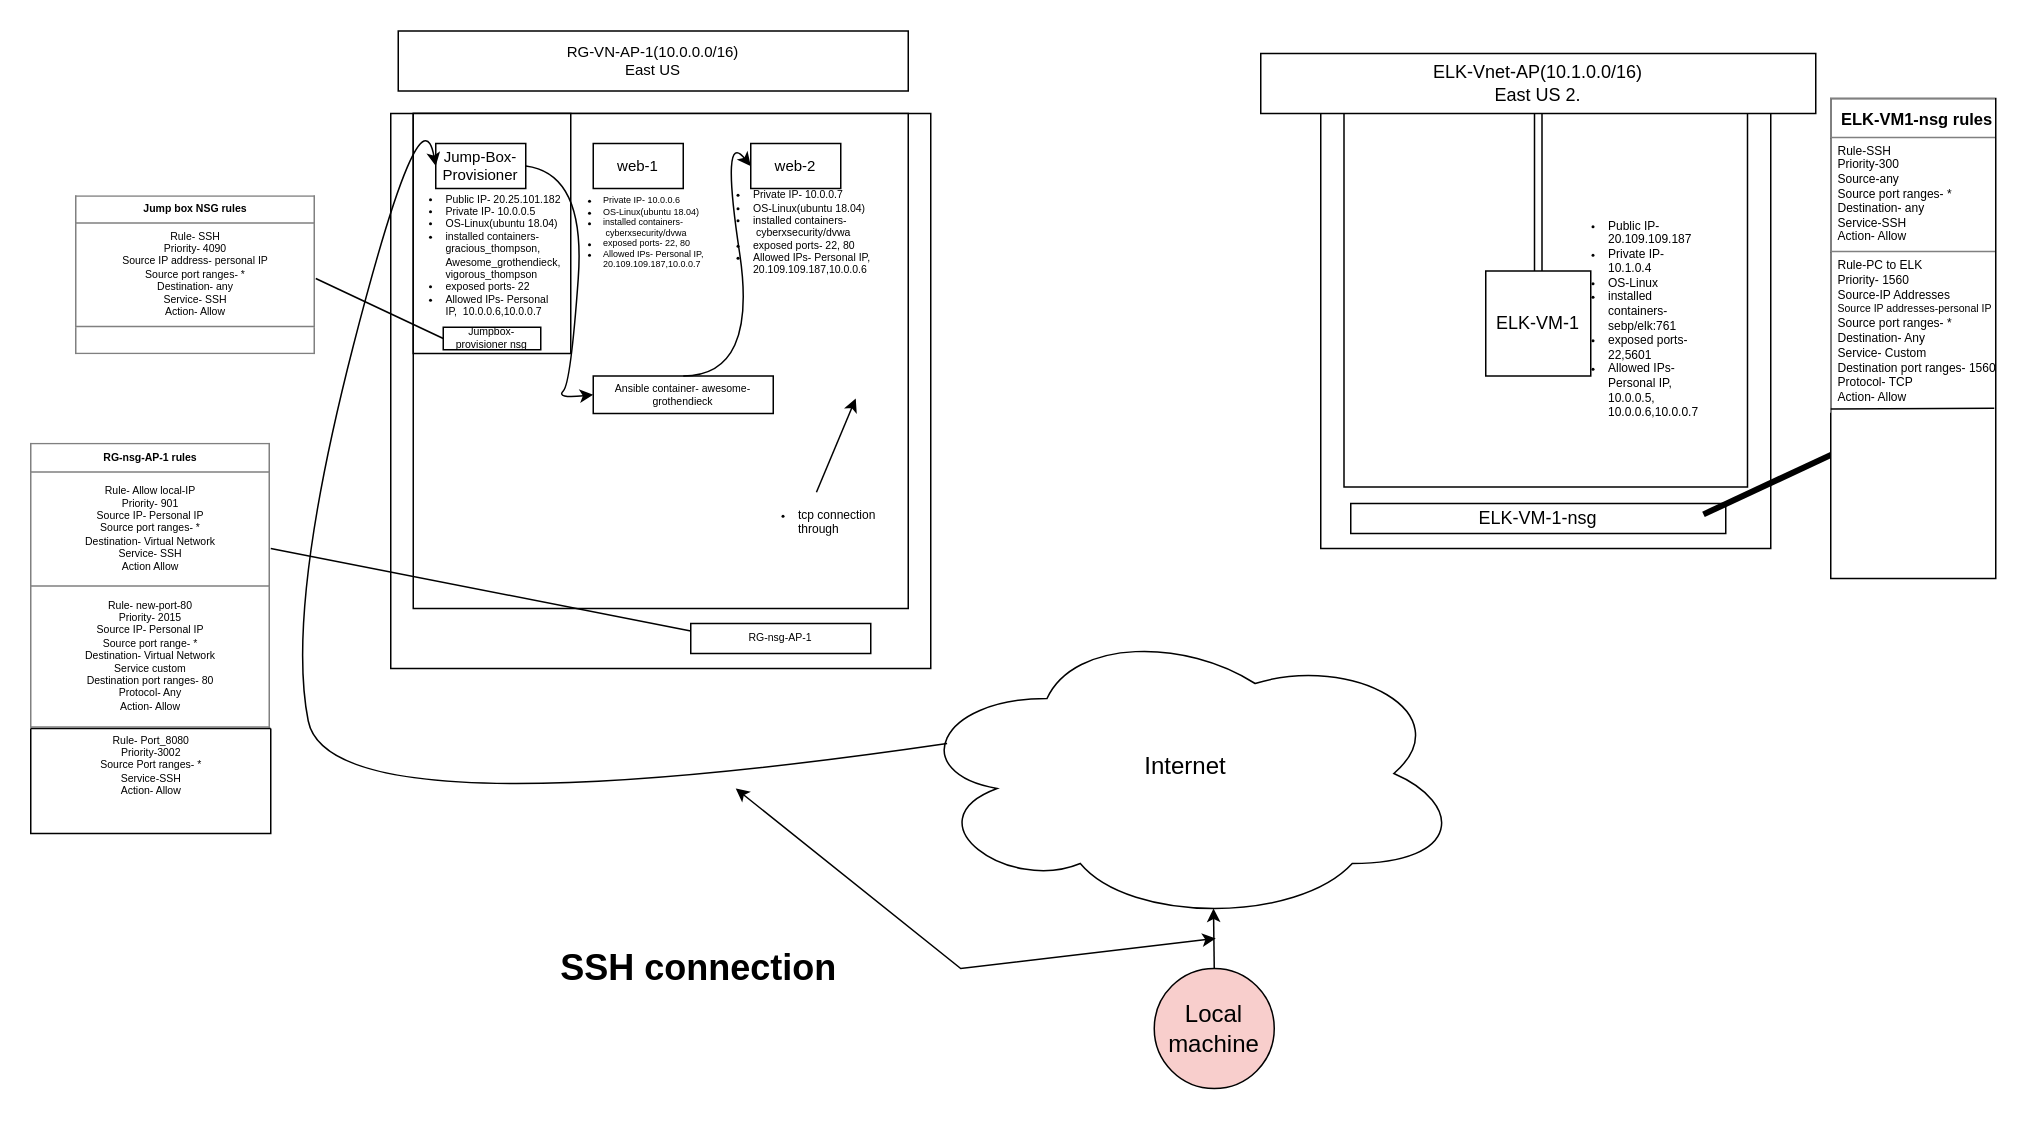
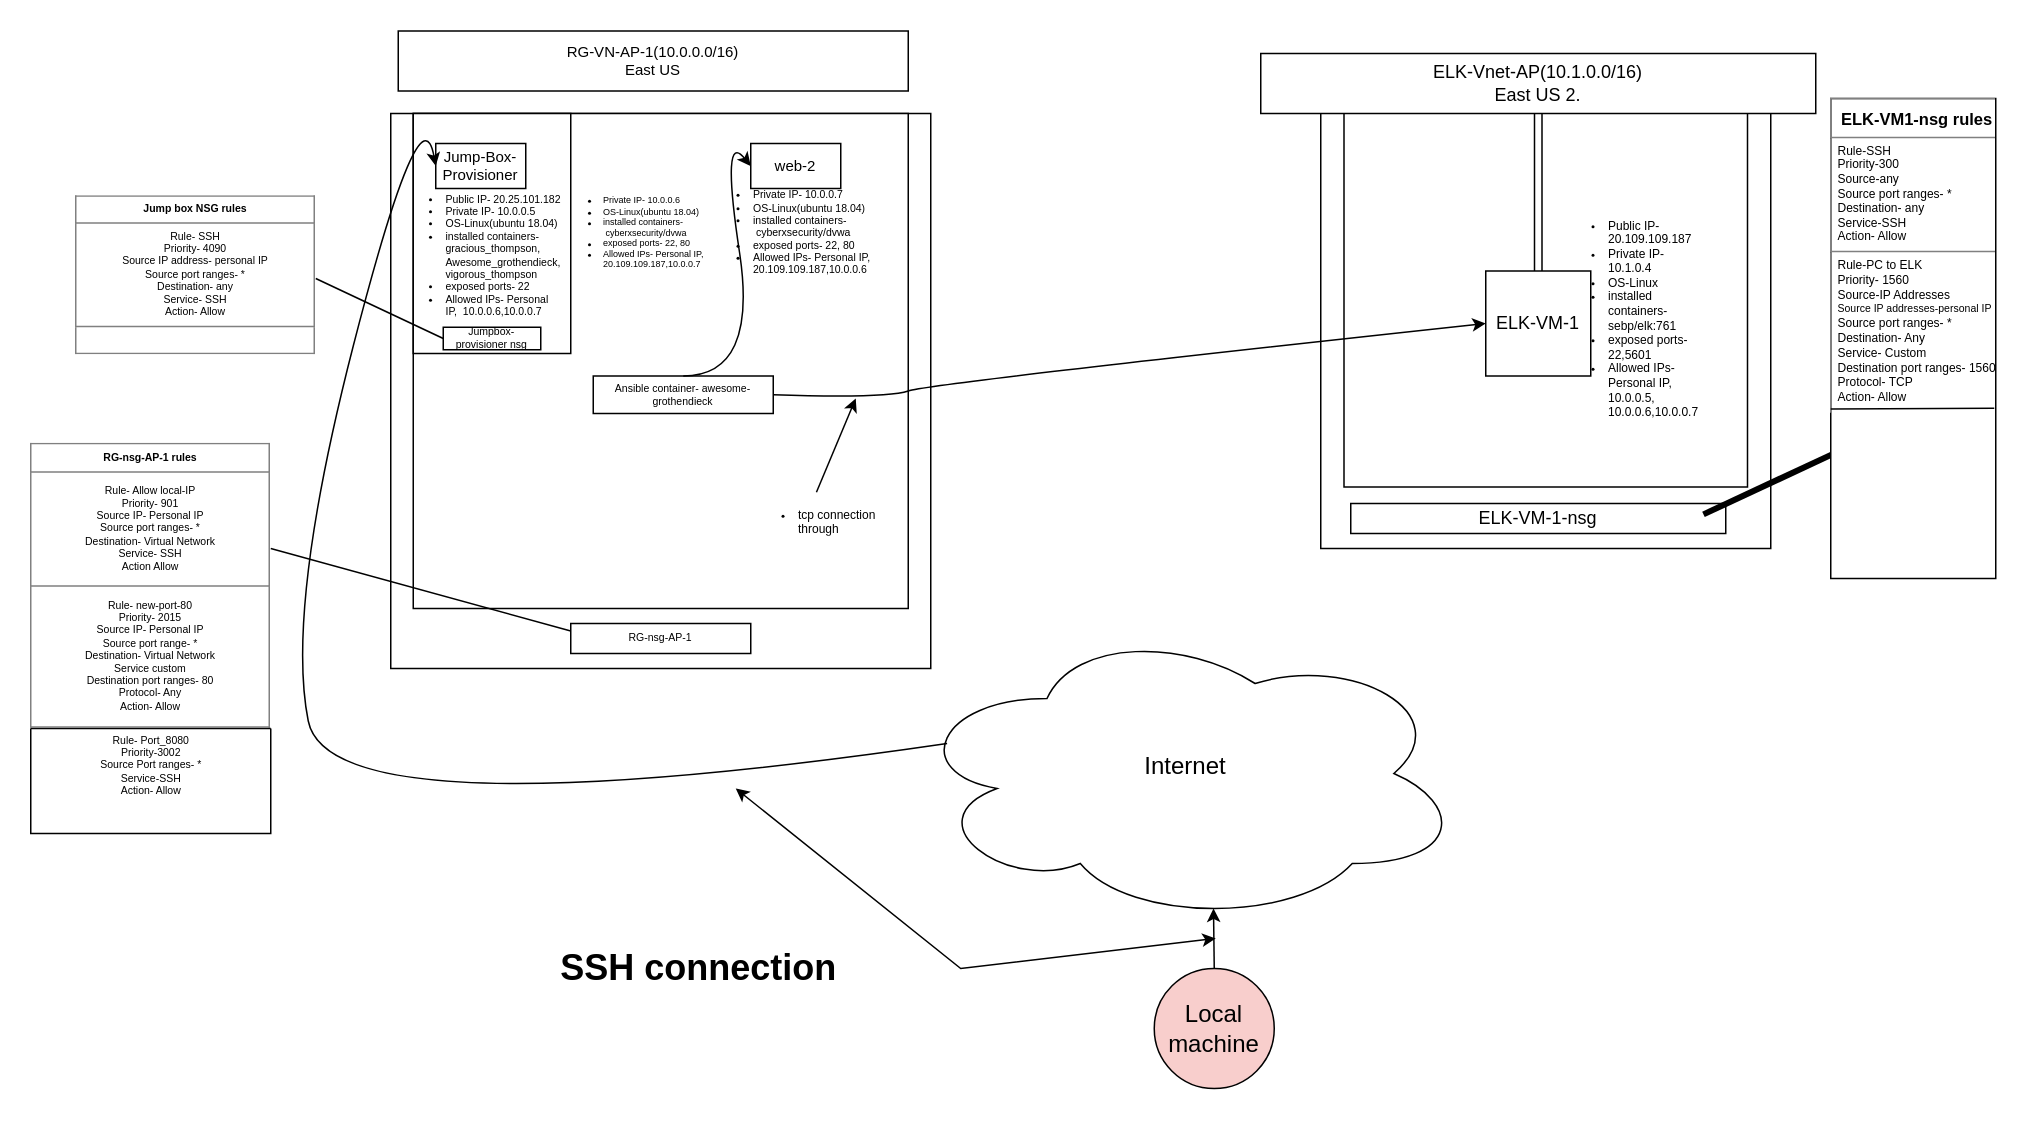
(638, 166) -> none
(578, 277) -> none
none -> (1128, 363)
(781, 638) -> (661, 638)
